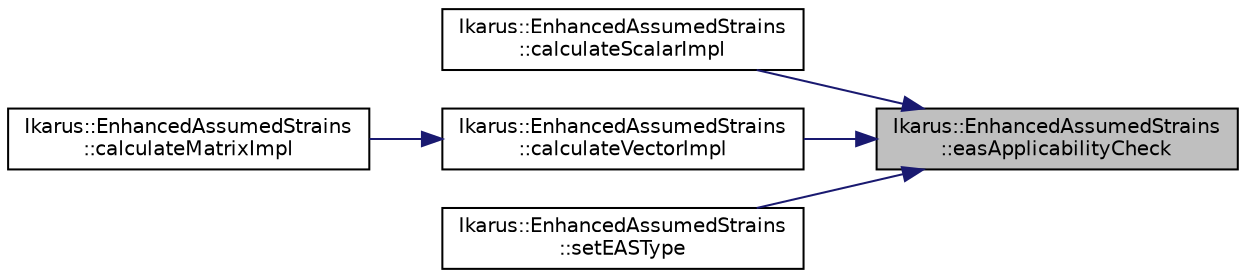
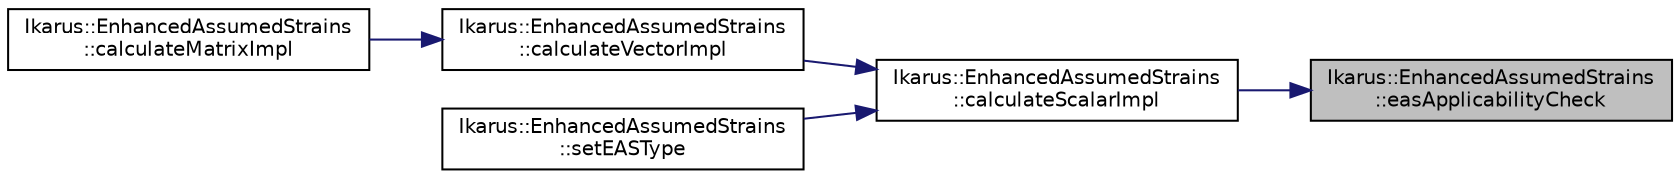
(830, 139) -> (830, 64)
(830, 191) -> (830, 116)
